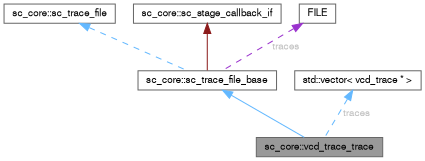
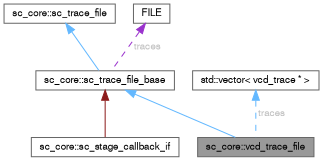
(138, 49) -> (85, 51)
(207, 52) -> (105, 119)
(320, 147) -> (256, 147)
